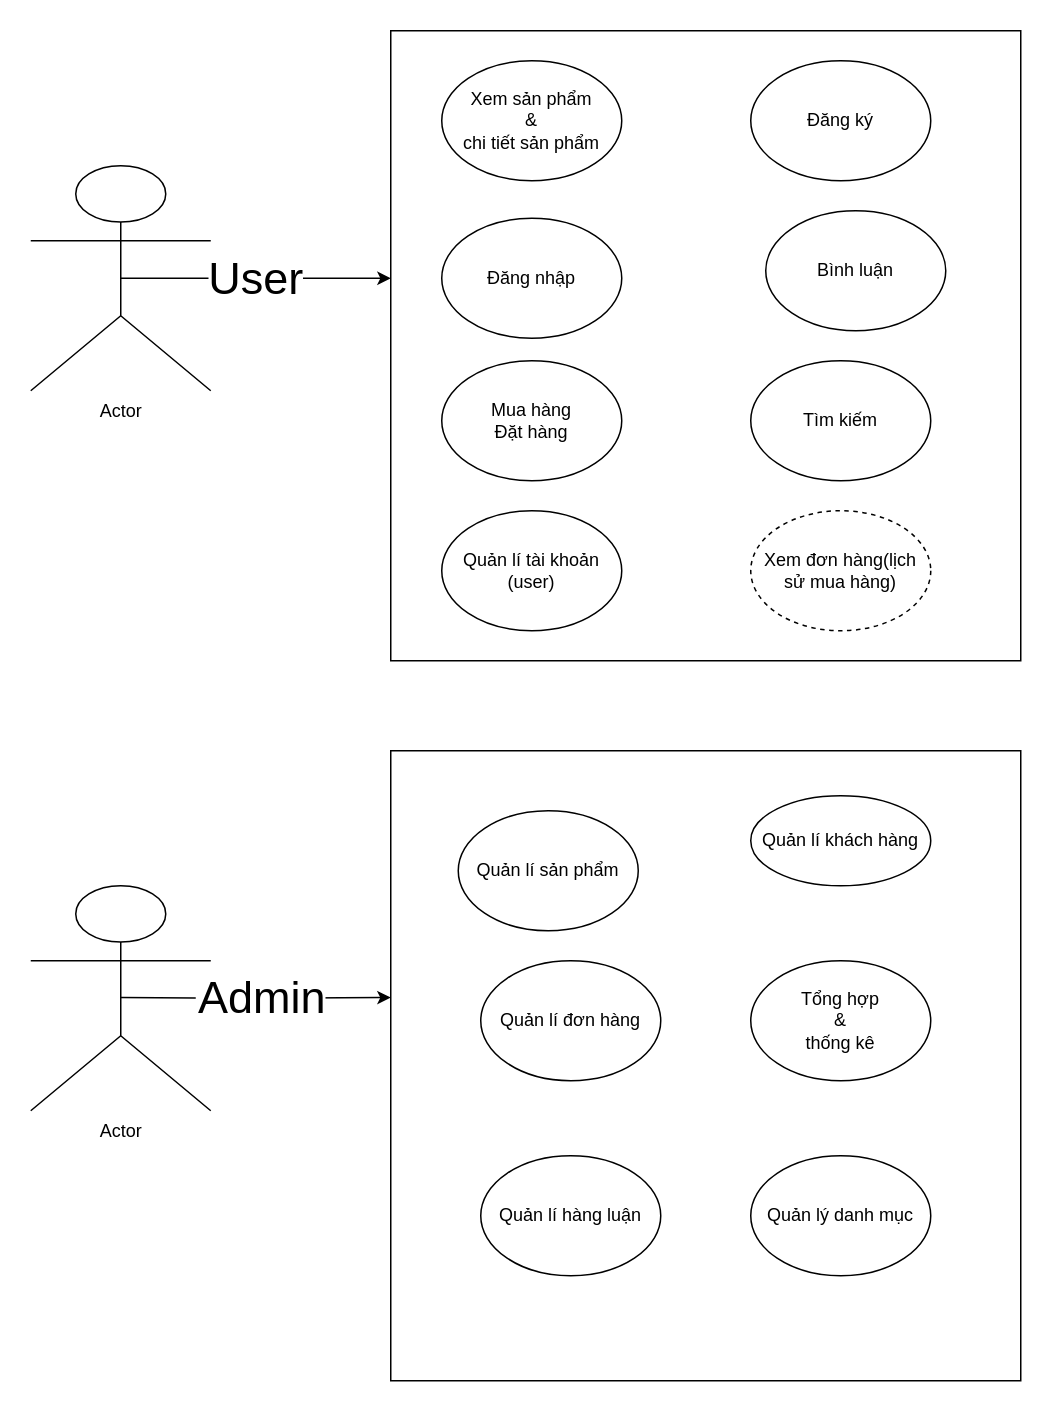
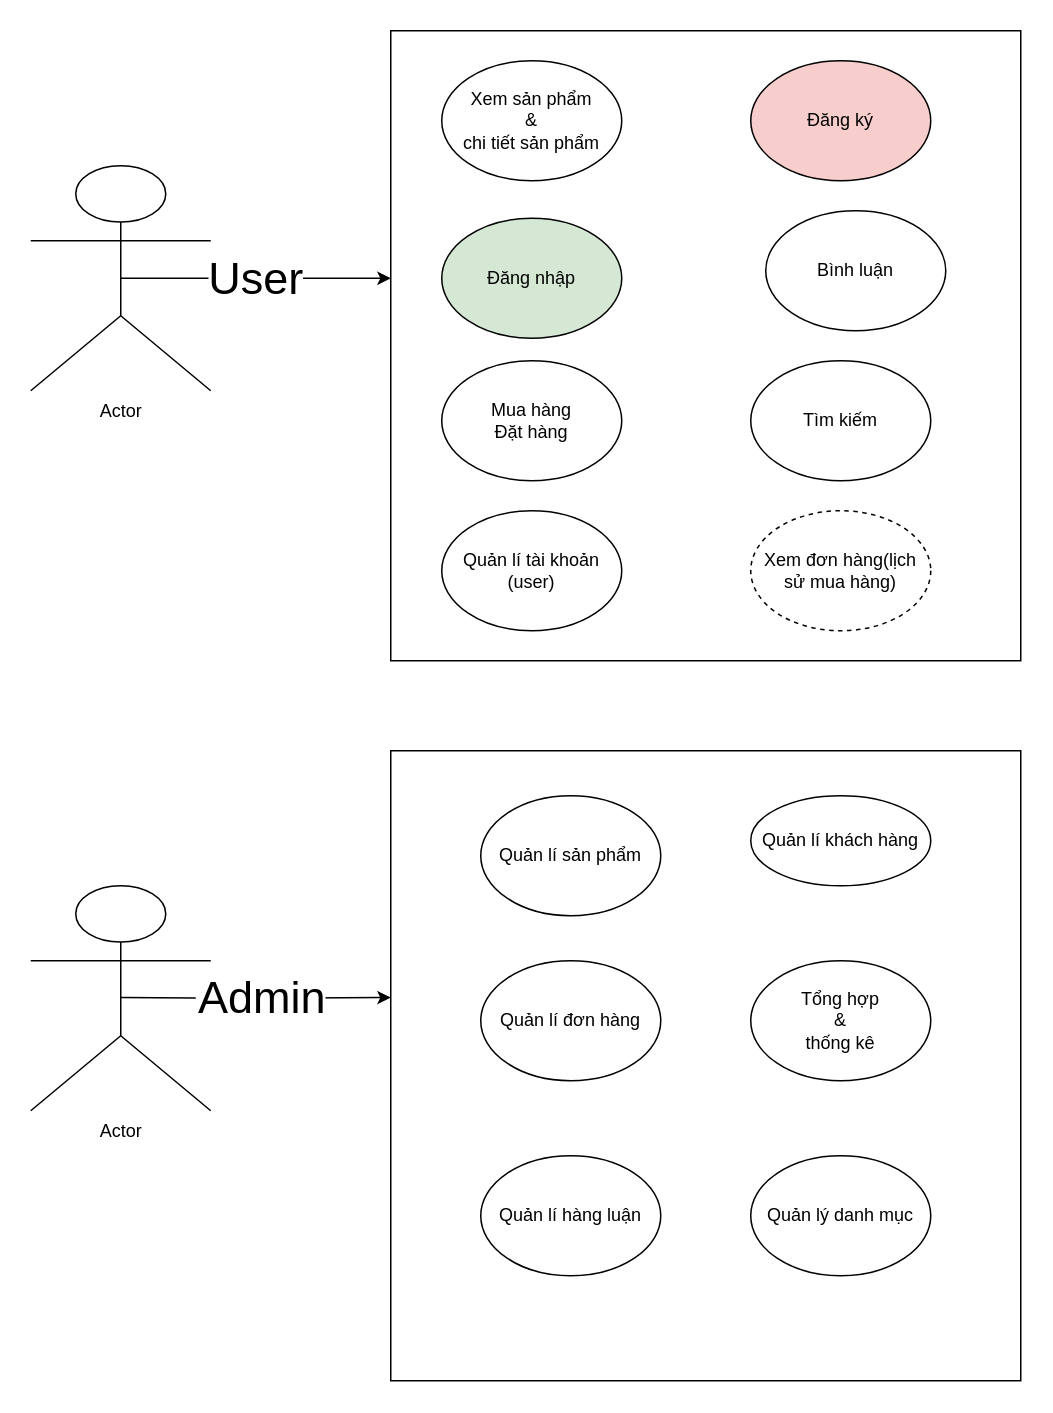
(841, 121) -> (841, 121)
(532, 278) -> (532, 278)
(548, 871) -> (571, 856)
